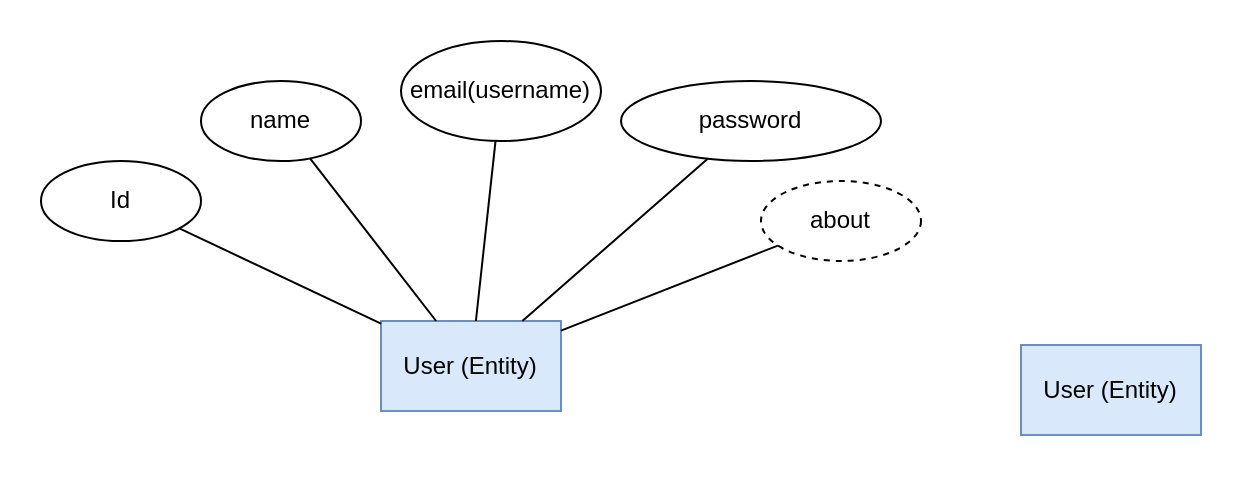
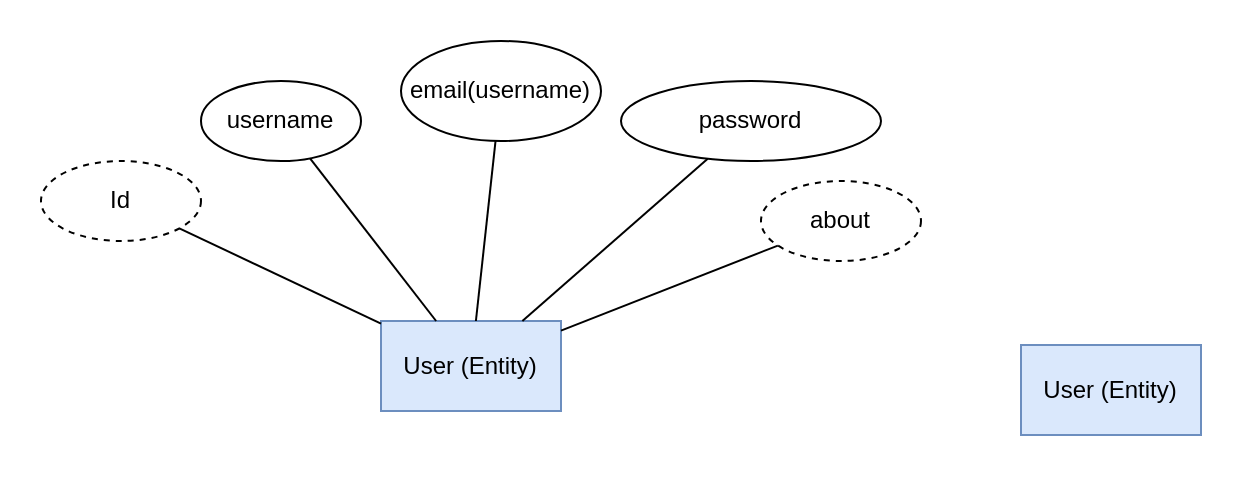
(281, 121) -> (281, 121)
(121, 201) -> (121, 201)
